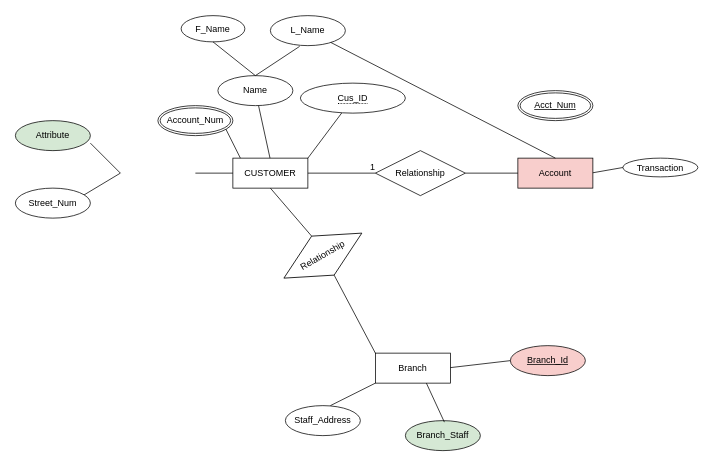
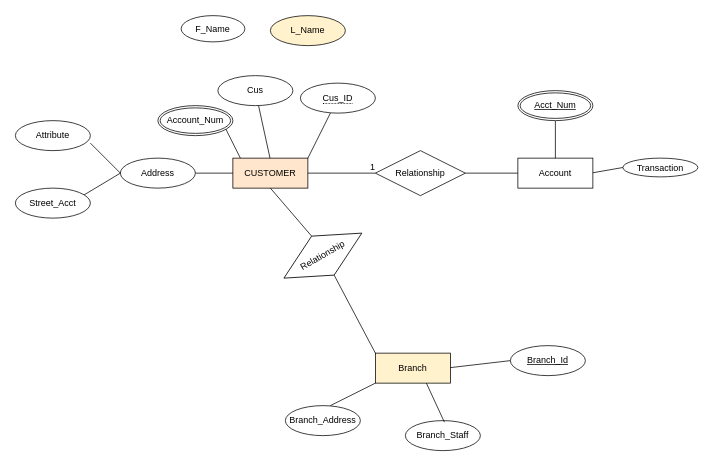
(308, 30) -> (308, 30)
(255, 75) -> none
(255, 90) -> (255, 90)
(353, 98) -> (338, 98)
(443, 100) -> (555, 140)
(53, 135) -> (53, 135)
none -> (158, 173)
(270, 173) -> (270, 173)
(555, 173) -> (555, 173)
(53, 203) -> (53, 203)
(548, 360) -> (548, 360)
(413, 368) -> (413, 368)
(323, 420) -> (323, 420)
(443, 435) -> (443, 435)
